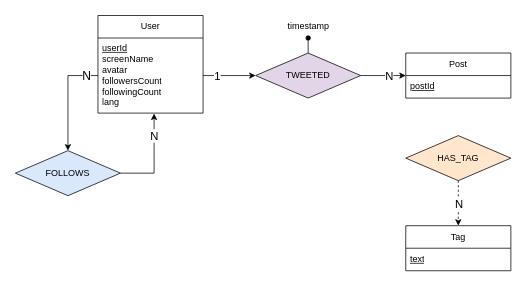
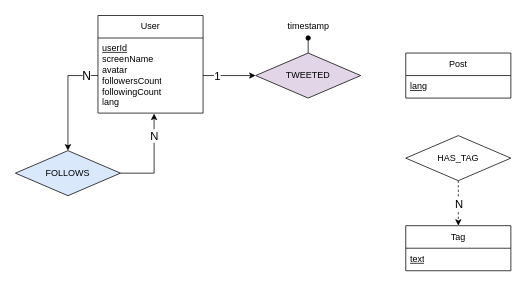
(380, 75) -> none
(425, 87) -> (419, 87)
(458, 158) -> (458, 158)
